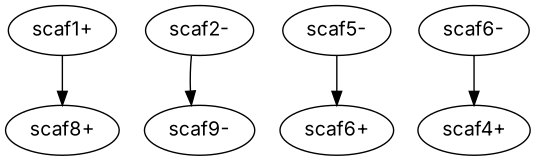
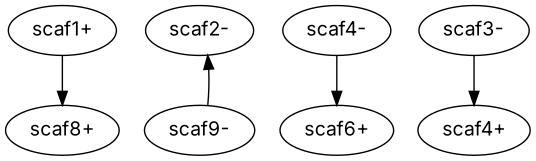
(337, 30) -> (337, 30)
(474, 30) -> (474, 30)
(190, 73) -> (209, 87)
